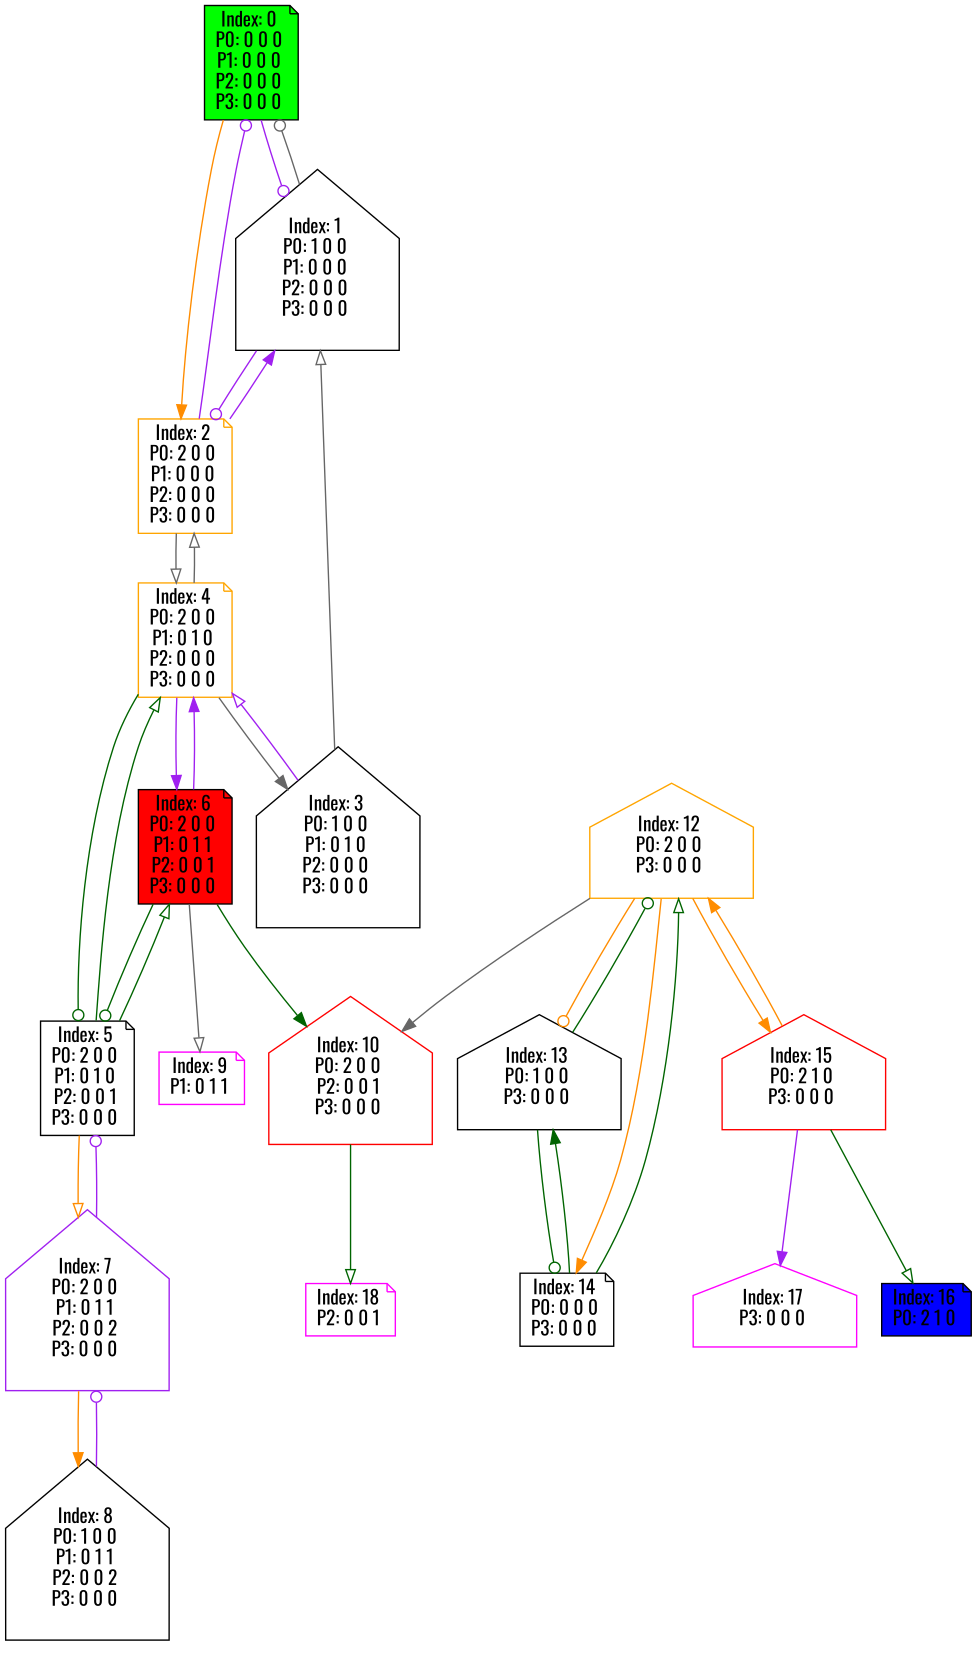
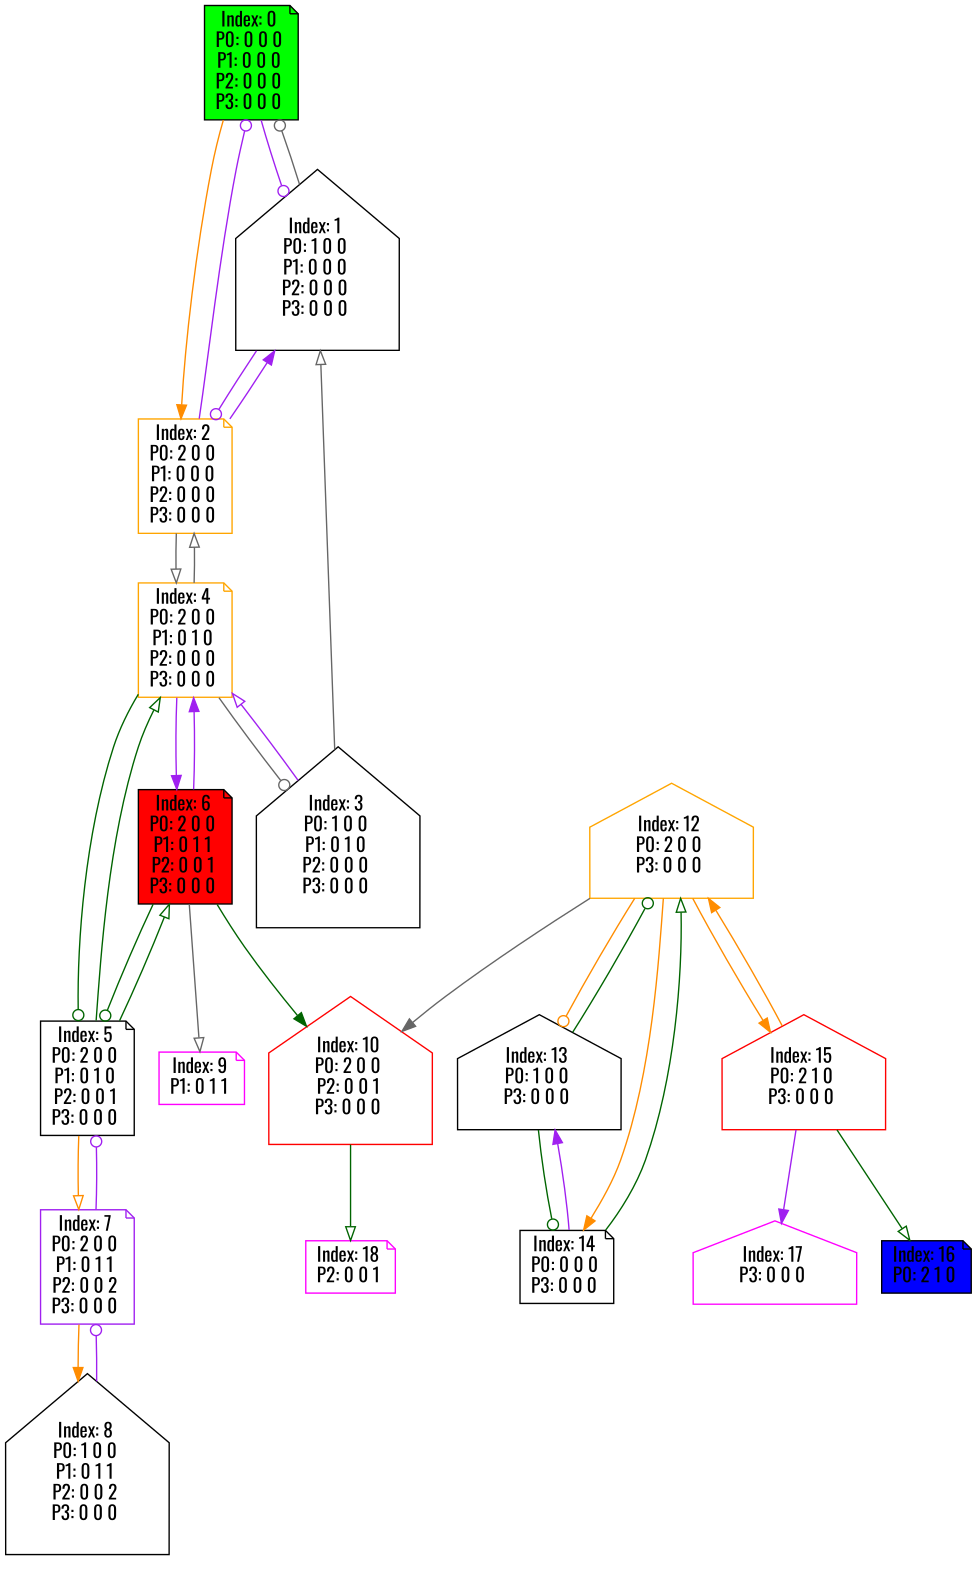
(249, 738) -> (249, 739)
(564, 1208) -> (564, 1187)
(87, 1310) -> (87, 1267)
